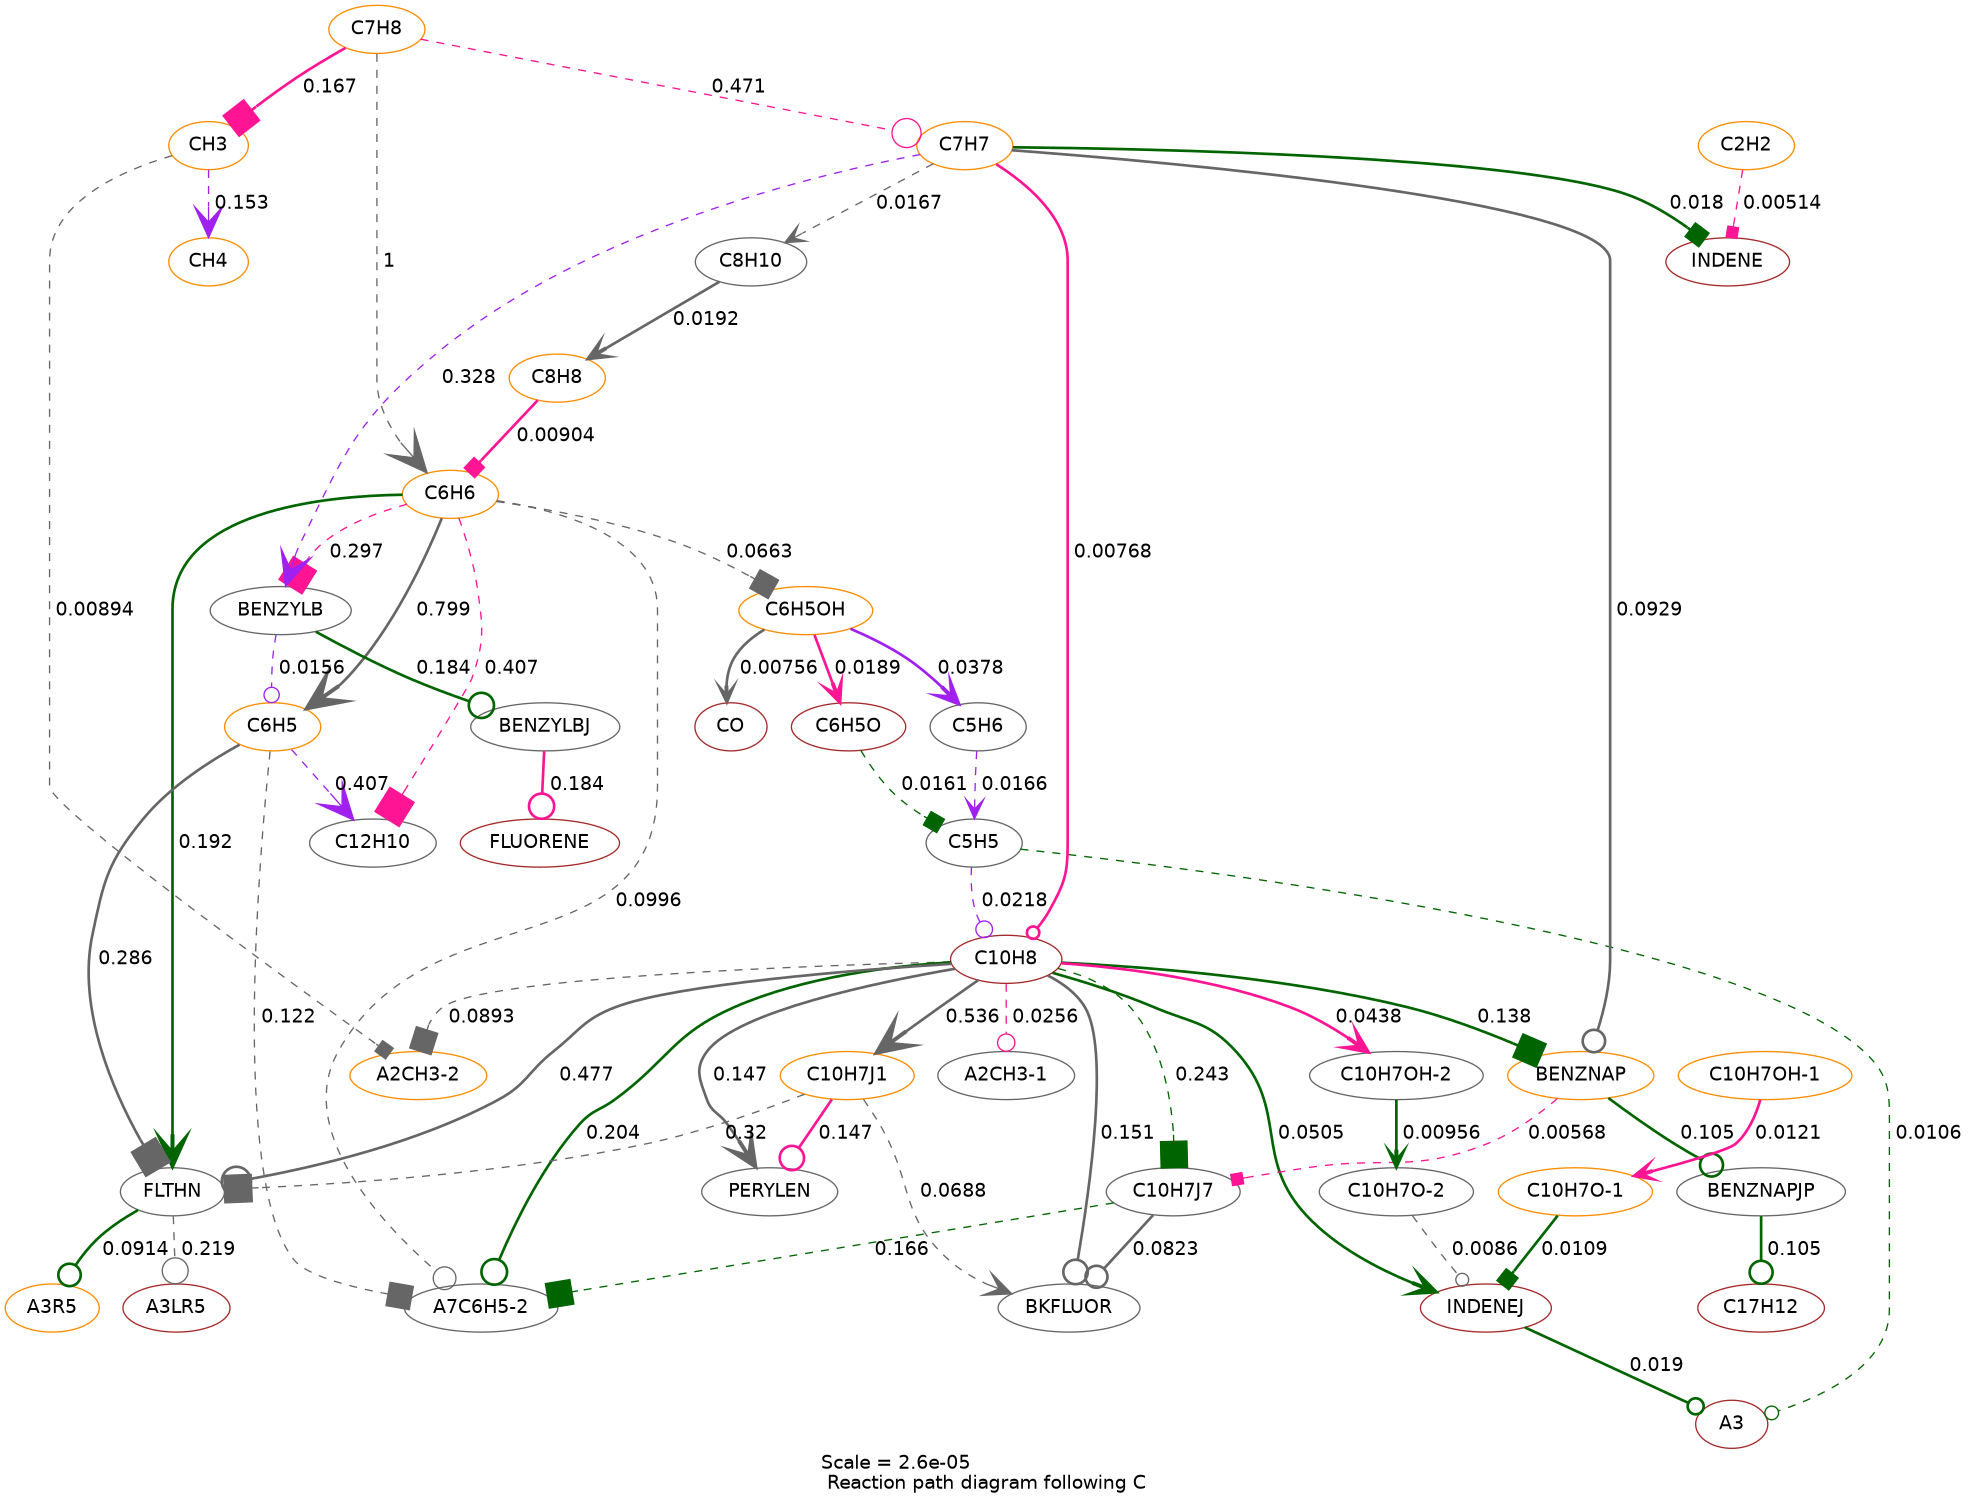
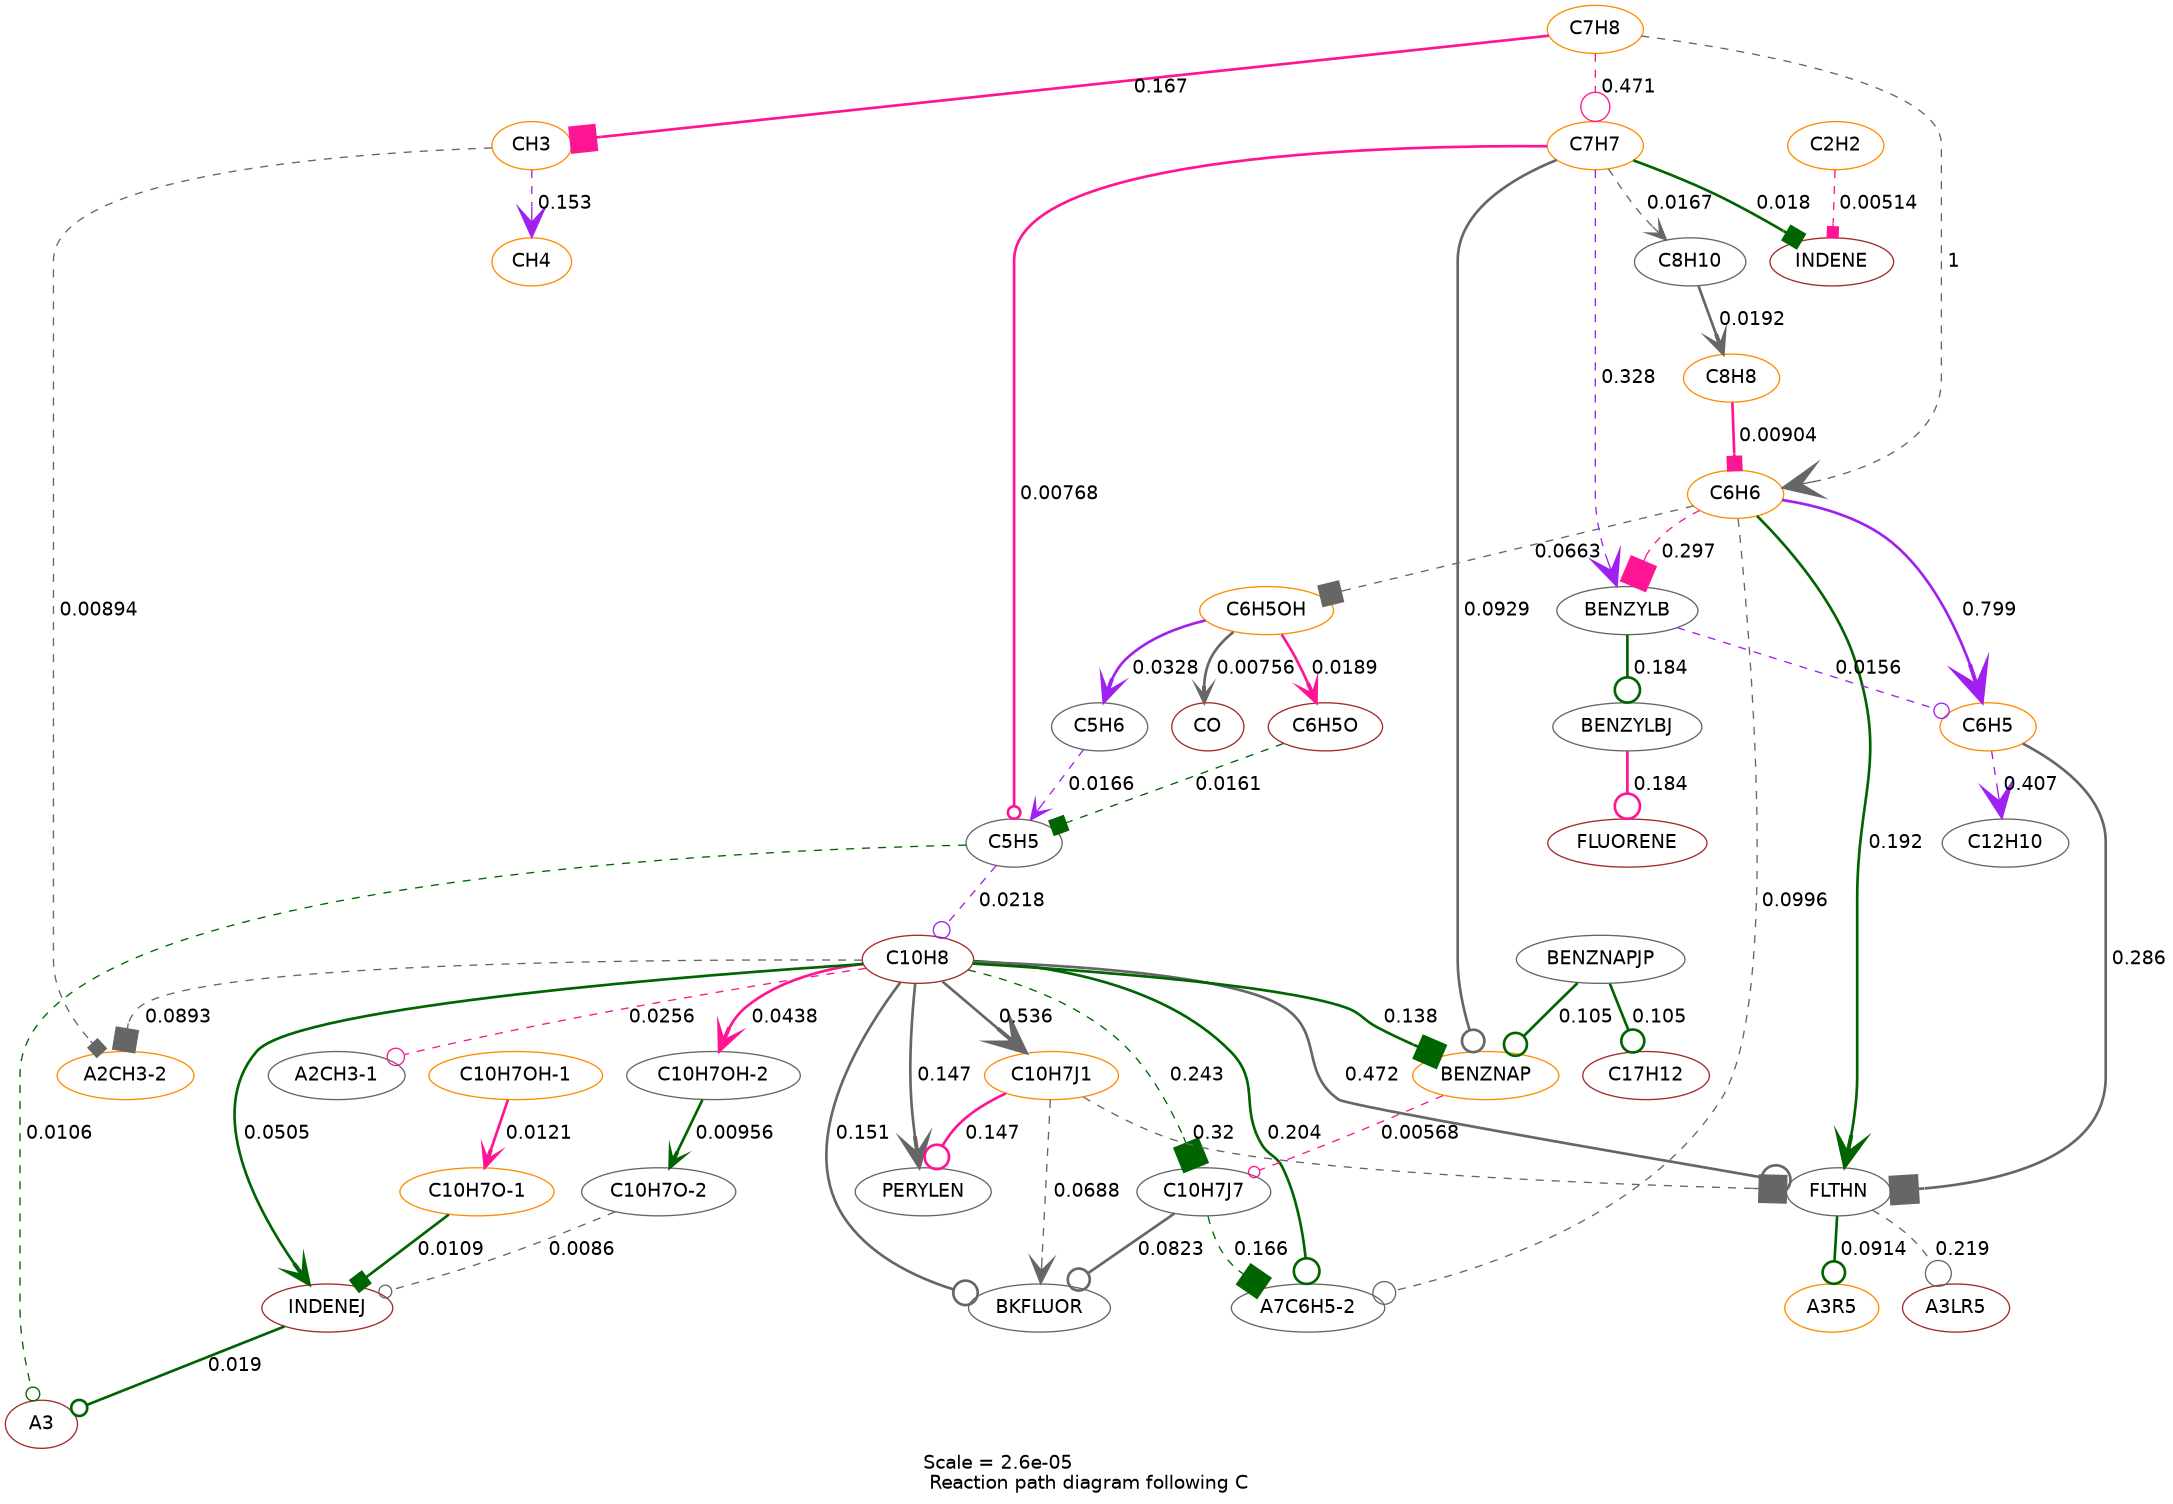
(1068, 535) -> (1019, 250)
(398, 607) -> (1902, 552)
(477, 661) -> none
(968, 669) -> (1163, 669)
(255, 1056) -> none
(584, 1076) -> (1370, 1076)
(1654, 1130) -> (1551, 1009)
(1409, 1162) -> (1352, 1134)
